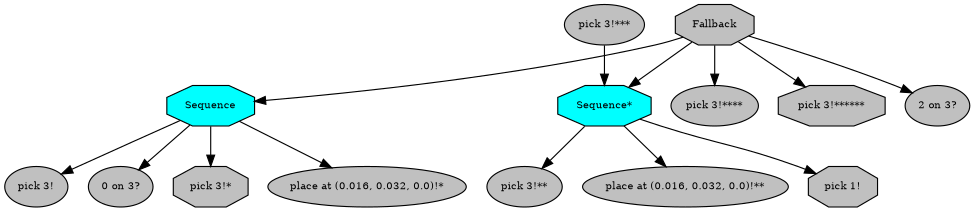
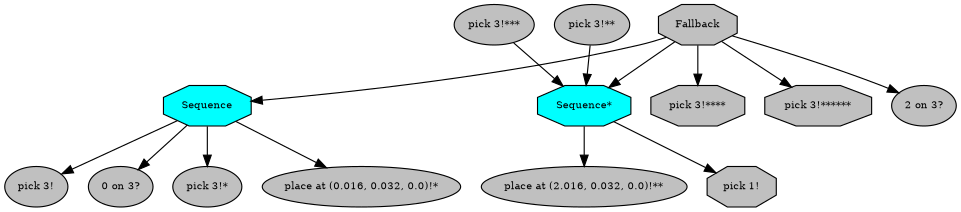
(715, 106) -> (698, 106)
(567, 143) -> (588, 63)
(211, 187) -> (207, 187)
(685, 187) -> (584, 187)
